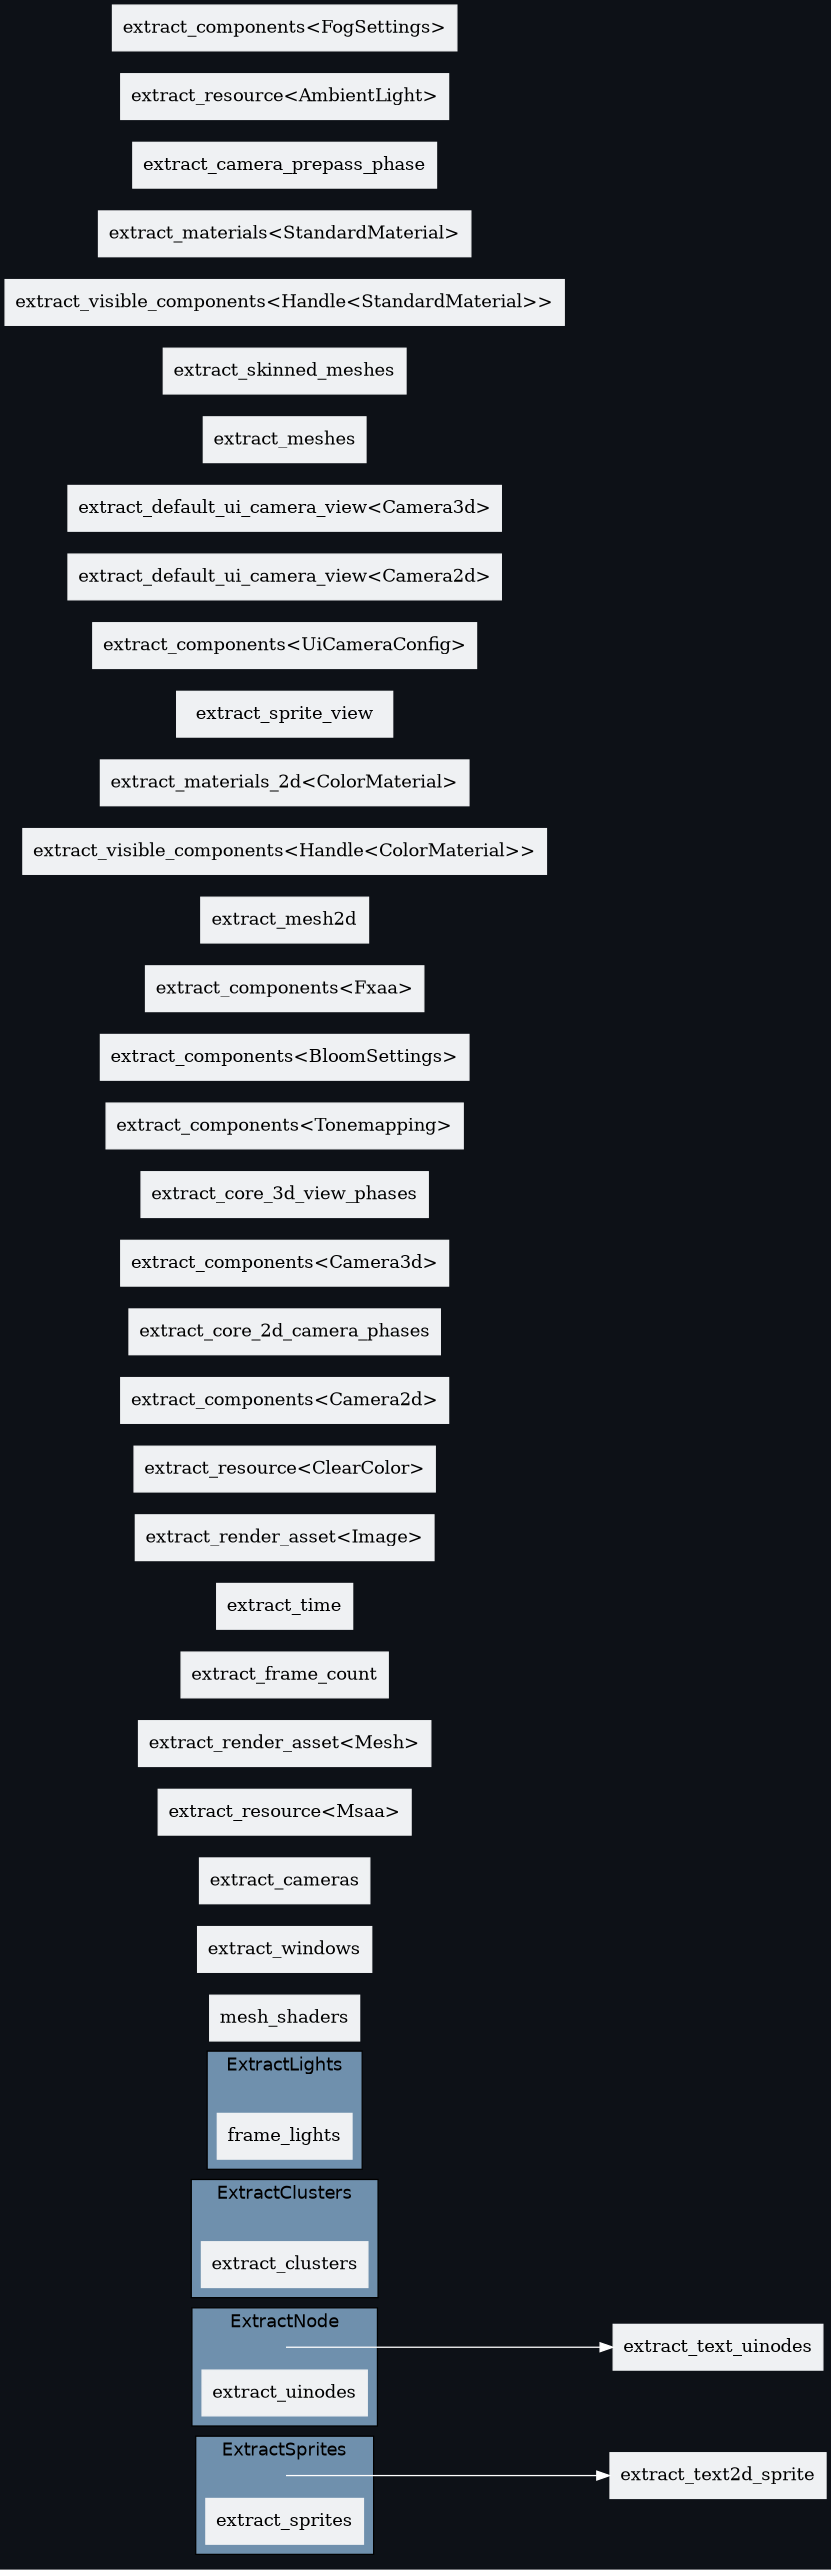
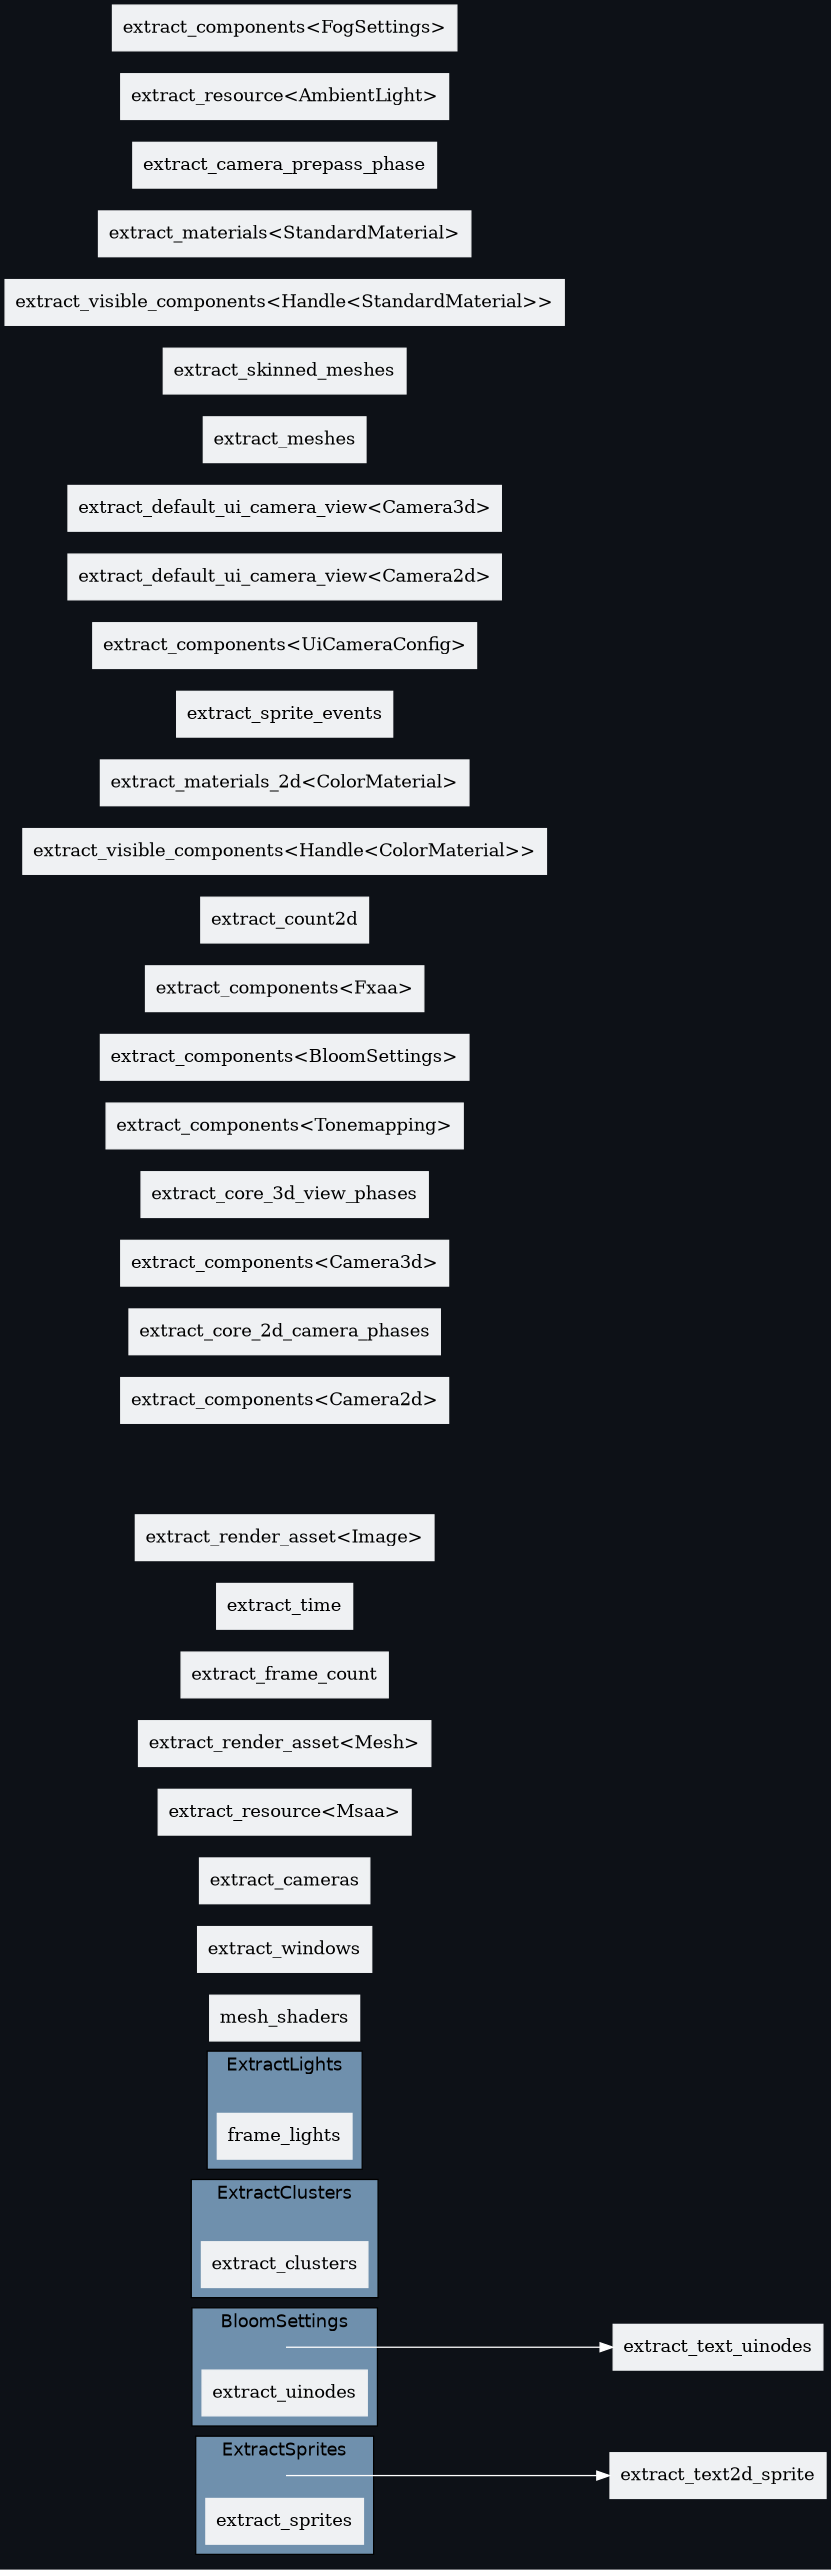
(285, 714) -> (285, 714)
(285, 920) -> (285, 920)
(285, 1469) -> none
(285, 2322) -> (285, 2322)
